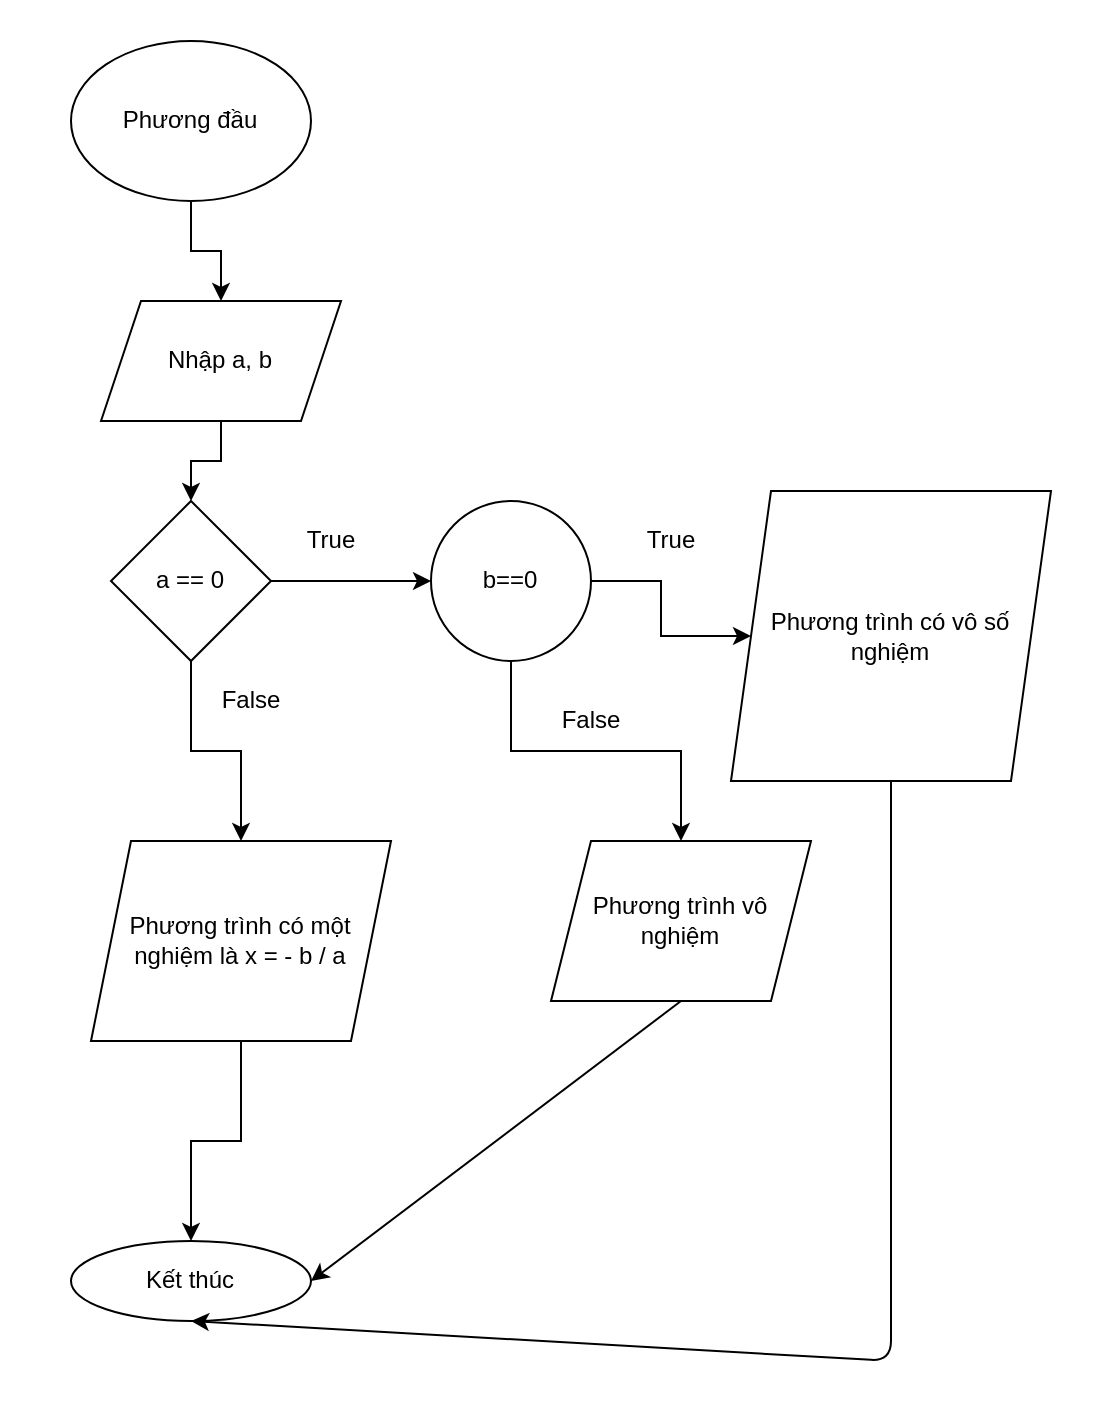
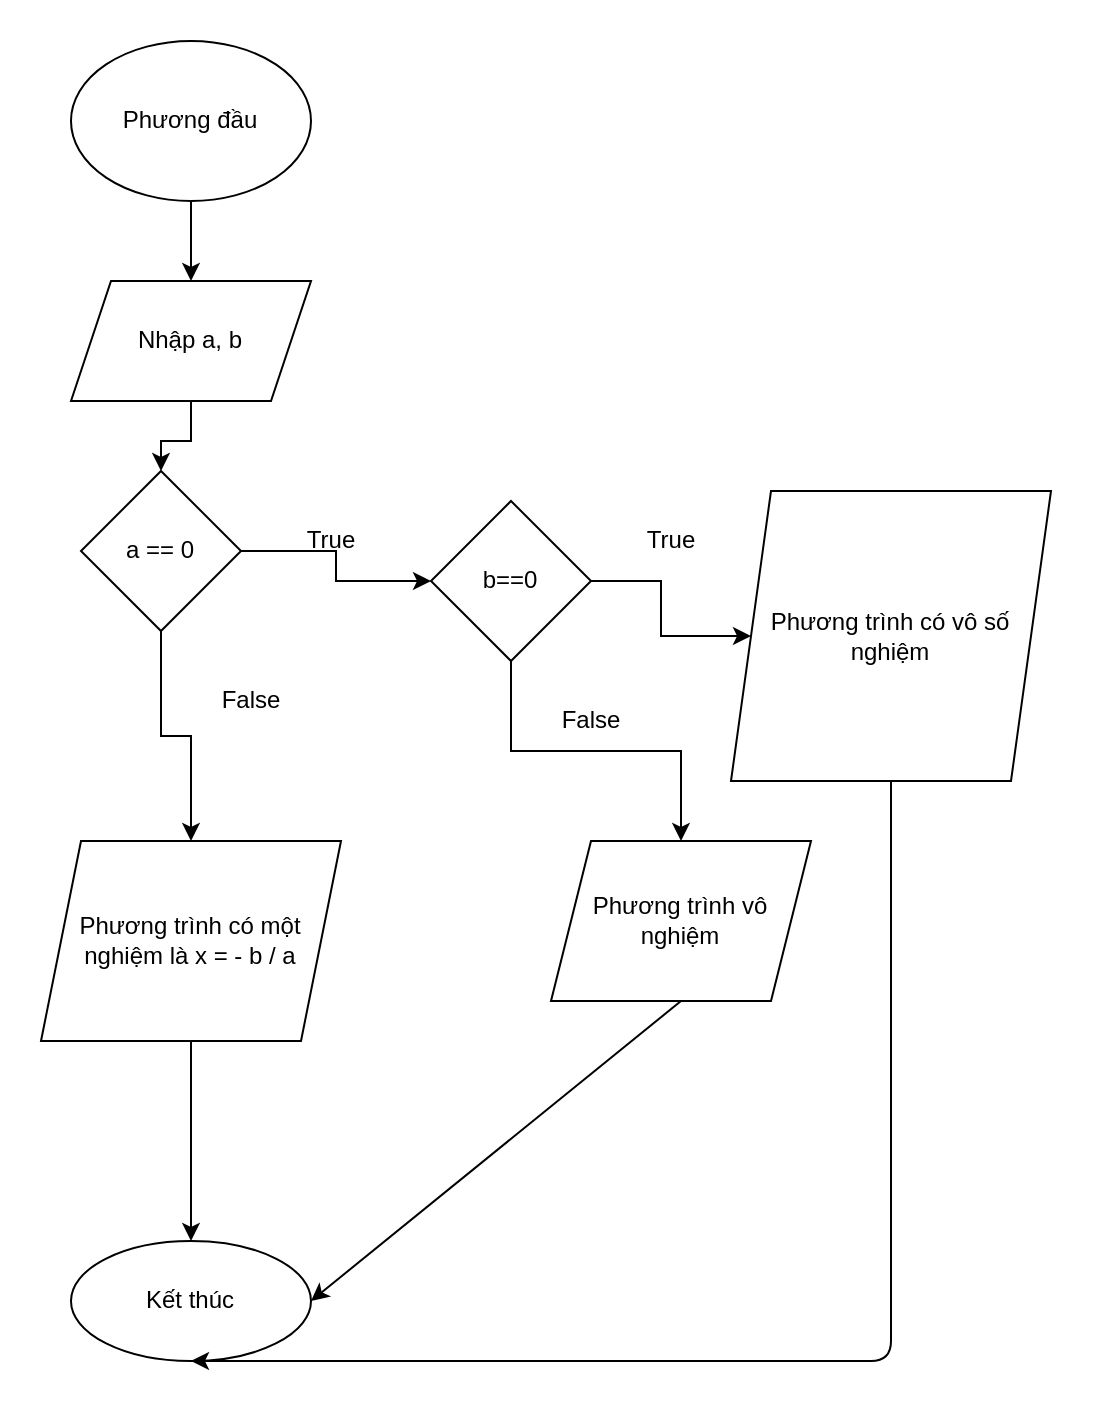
(221, 361) -> (191, 341)
(191, 581) -> (161, 551)
(511, 581) -> (511, 581)
(241, 941) -> (191, 941)
(191, 1281) -> (191, 1301)
